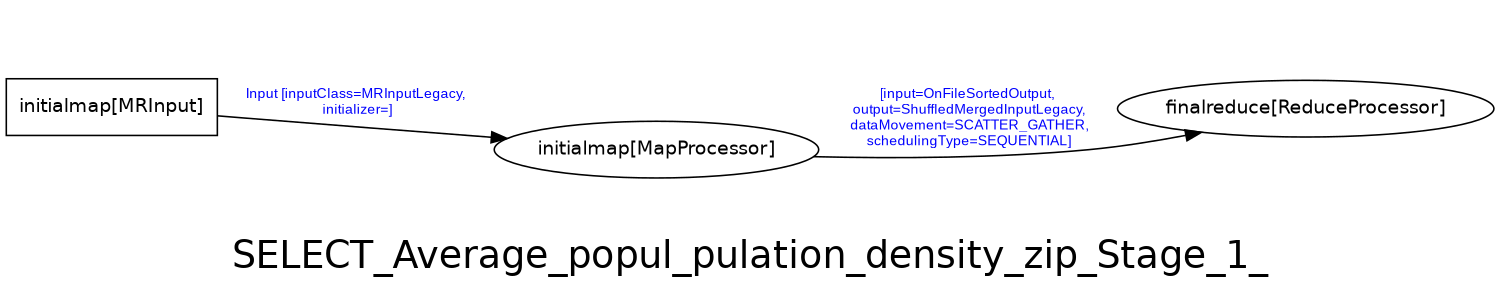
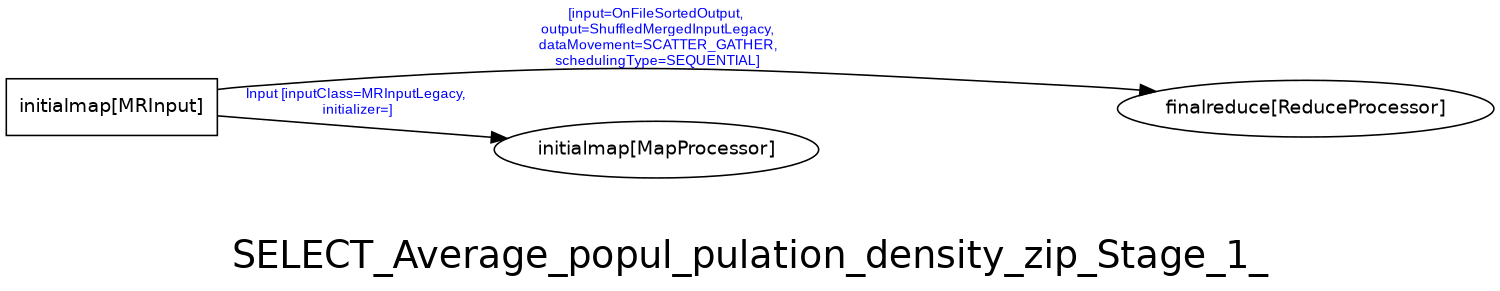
(1000, 155) -> (679, 69)
